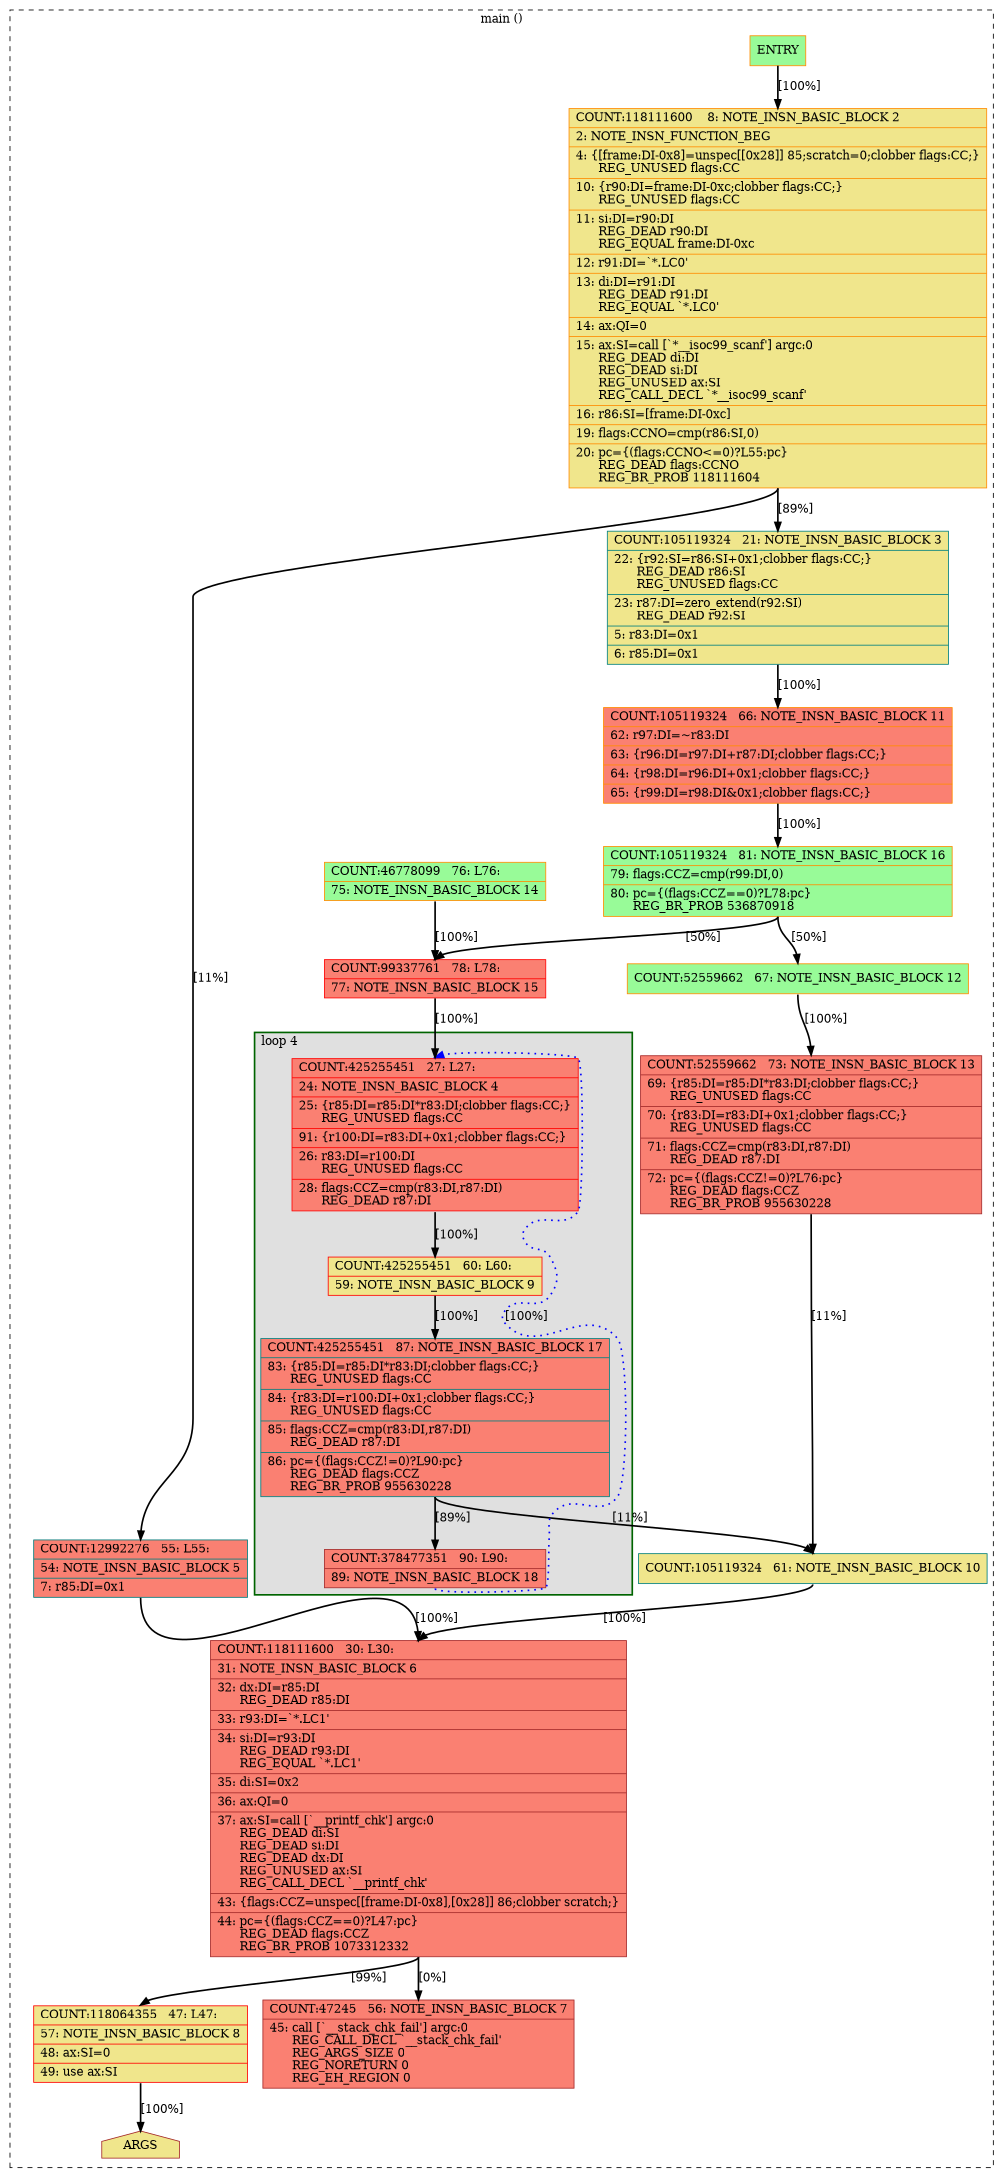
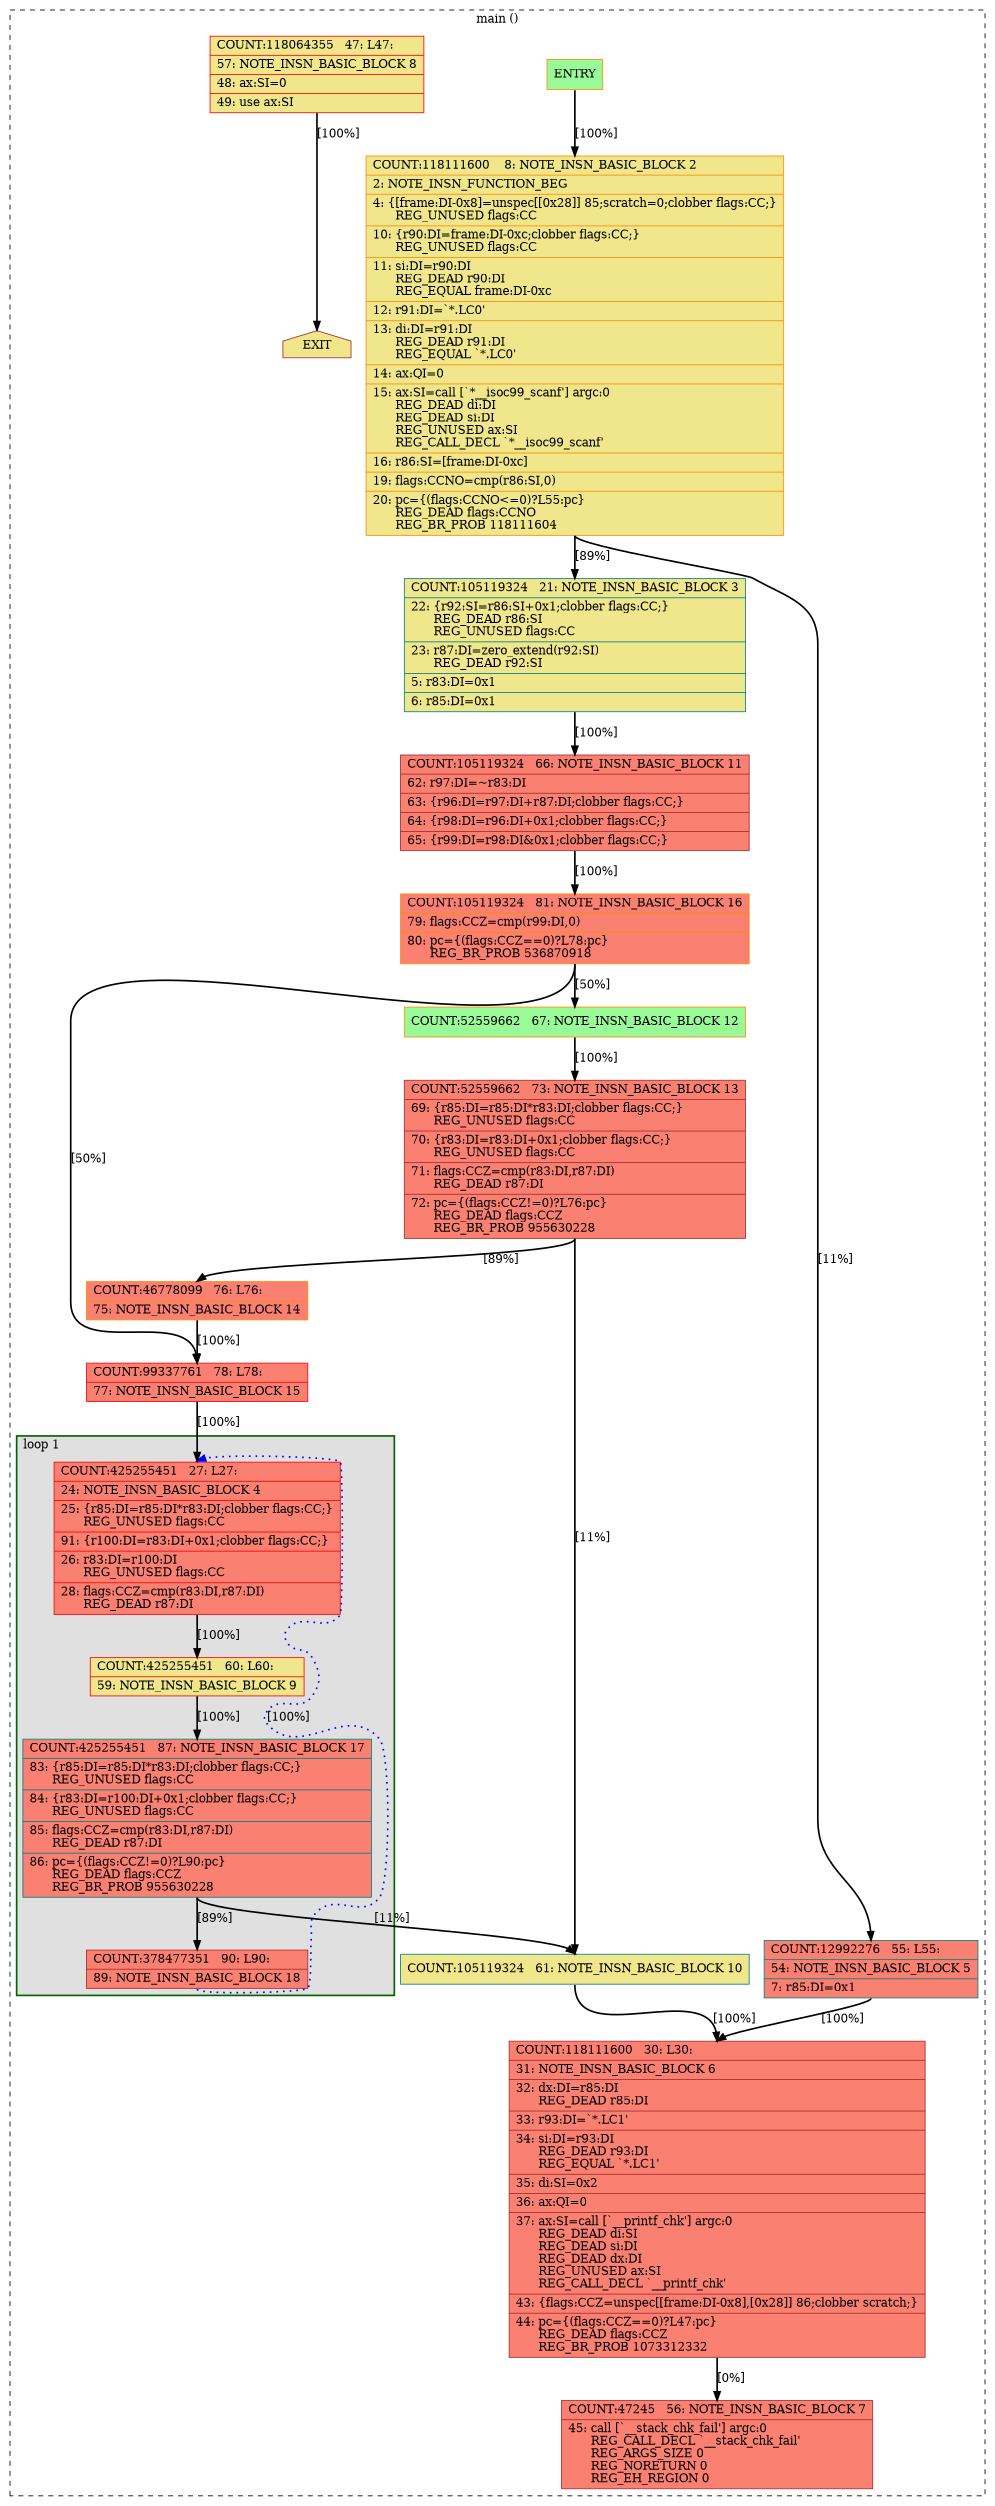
(778, 755) -> (575, 803)
(435, 881) -> (197, 1301)
(778, 881) -> (575, 929)
(280, 1042) -> (42, 1446)
none -> (390, 1260)
(284, 1981) -> none
(141, 2146) -> (317, 346)
